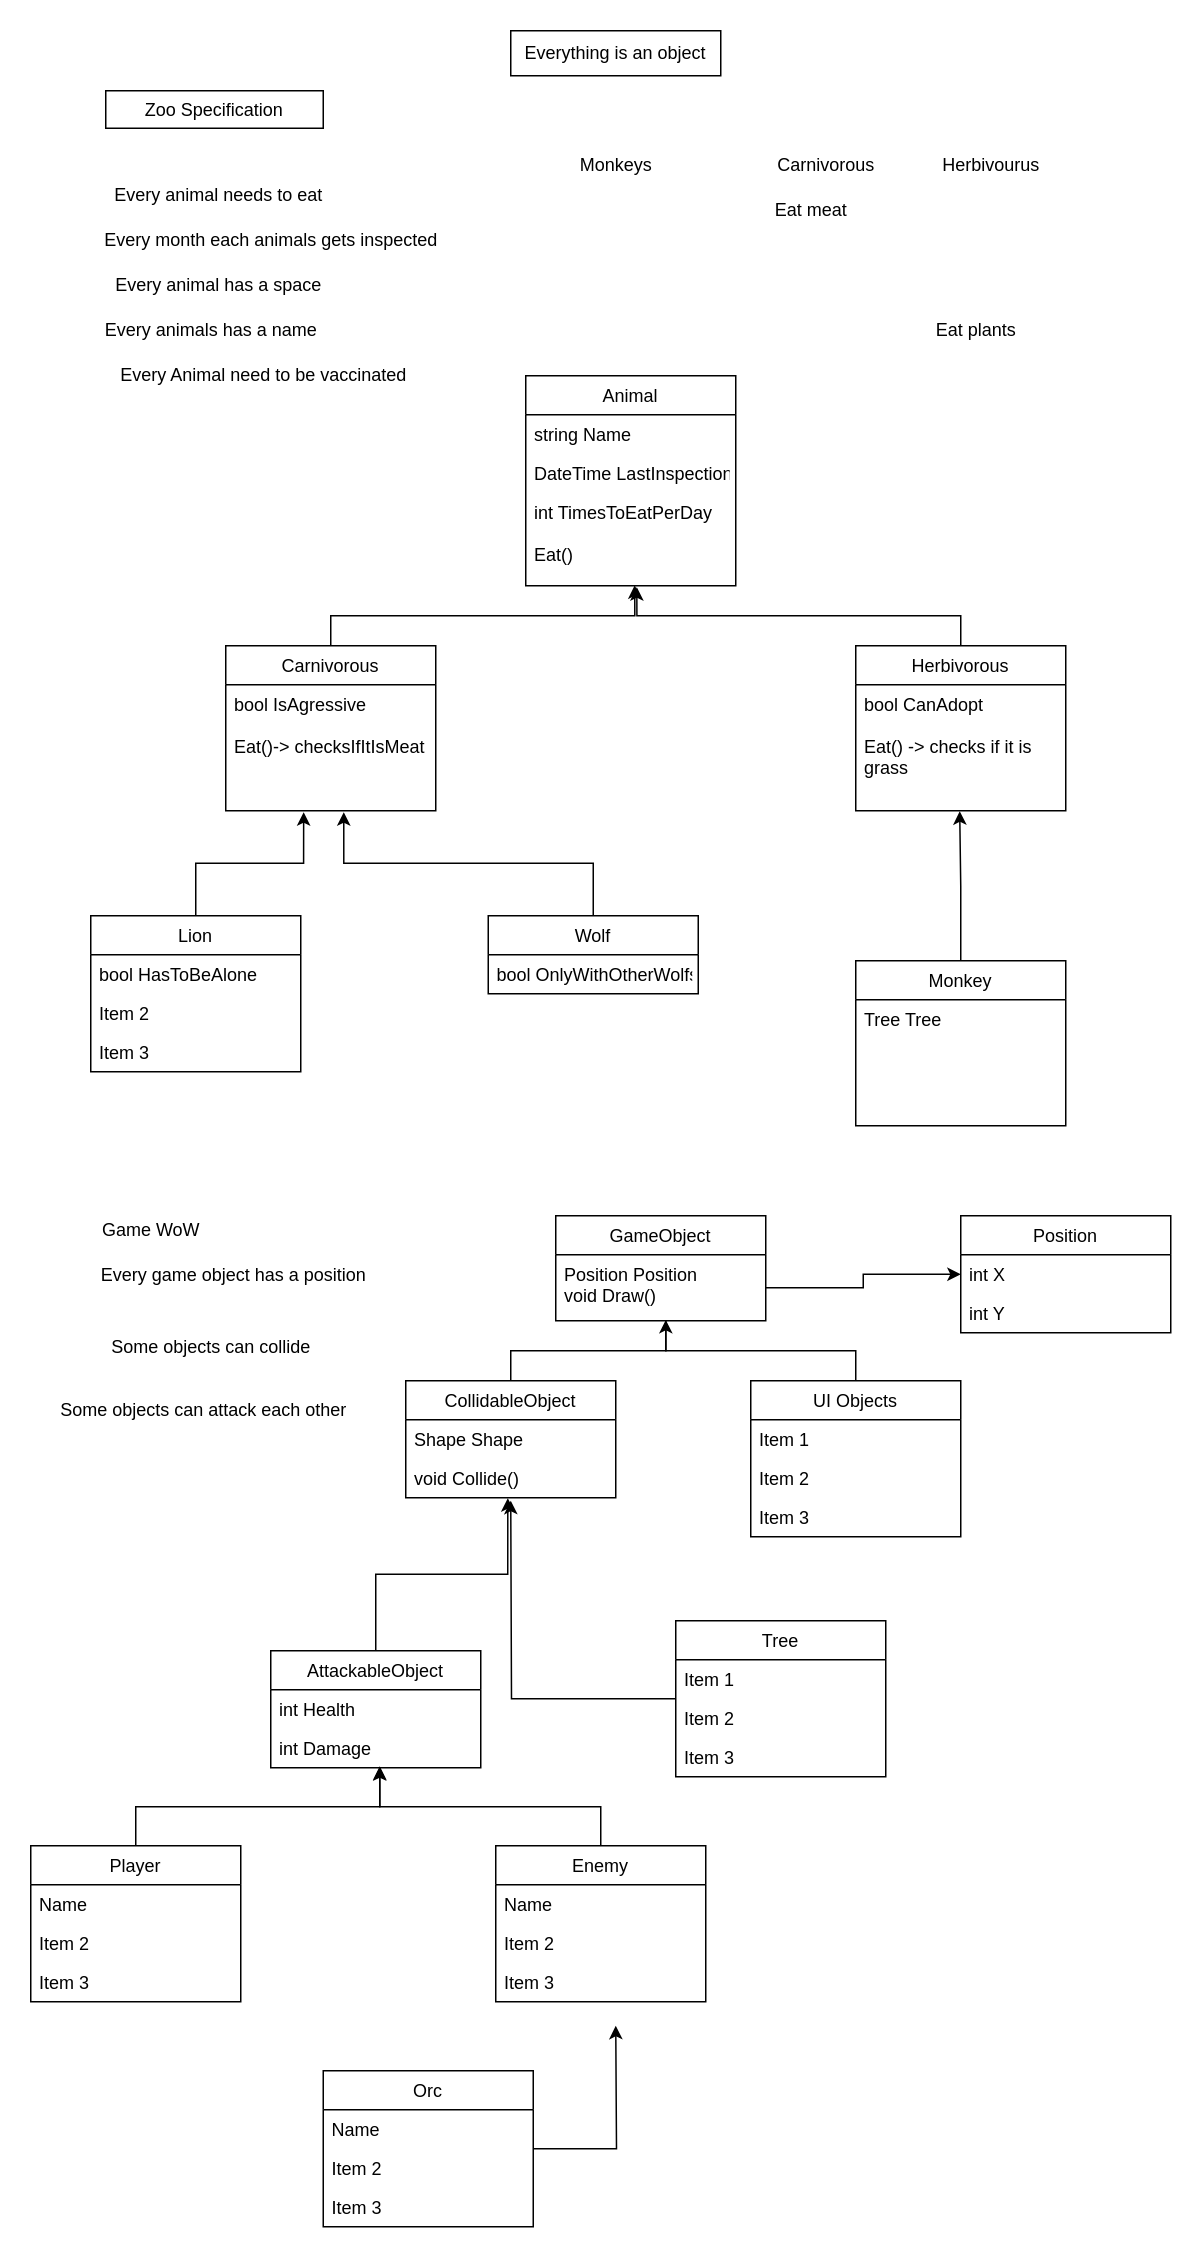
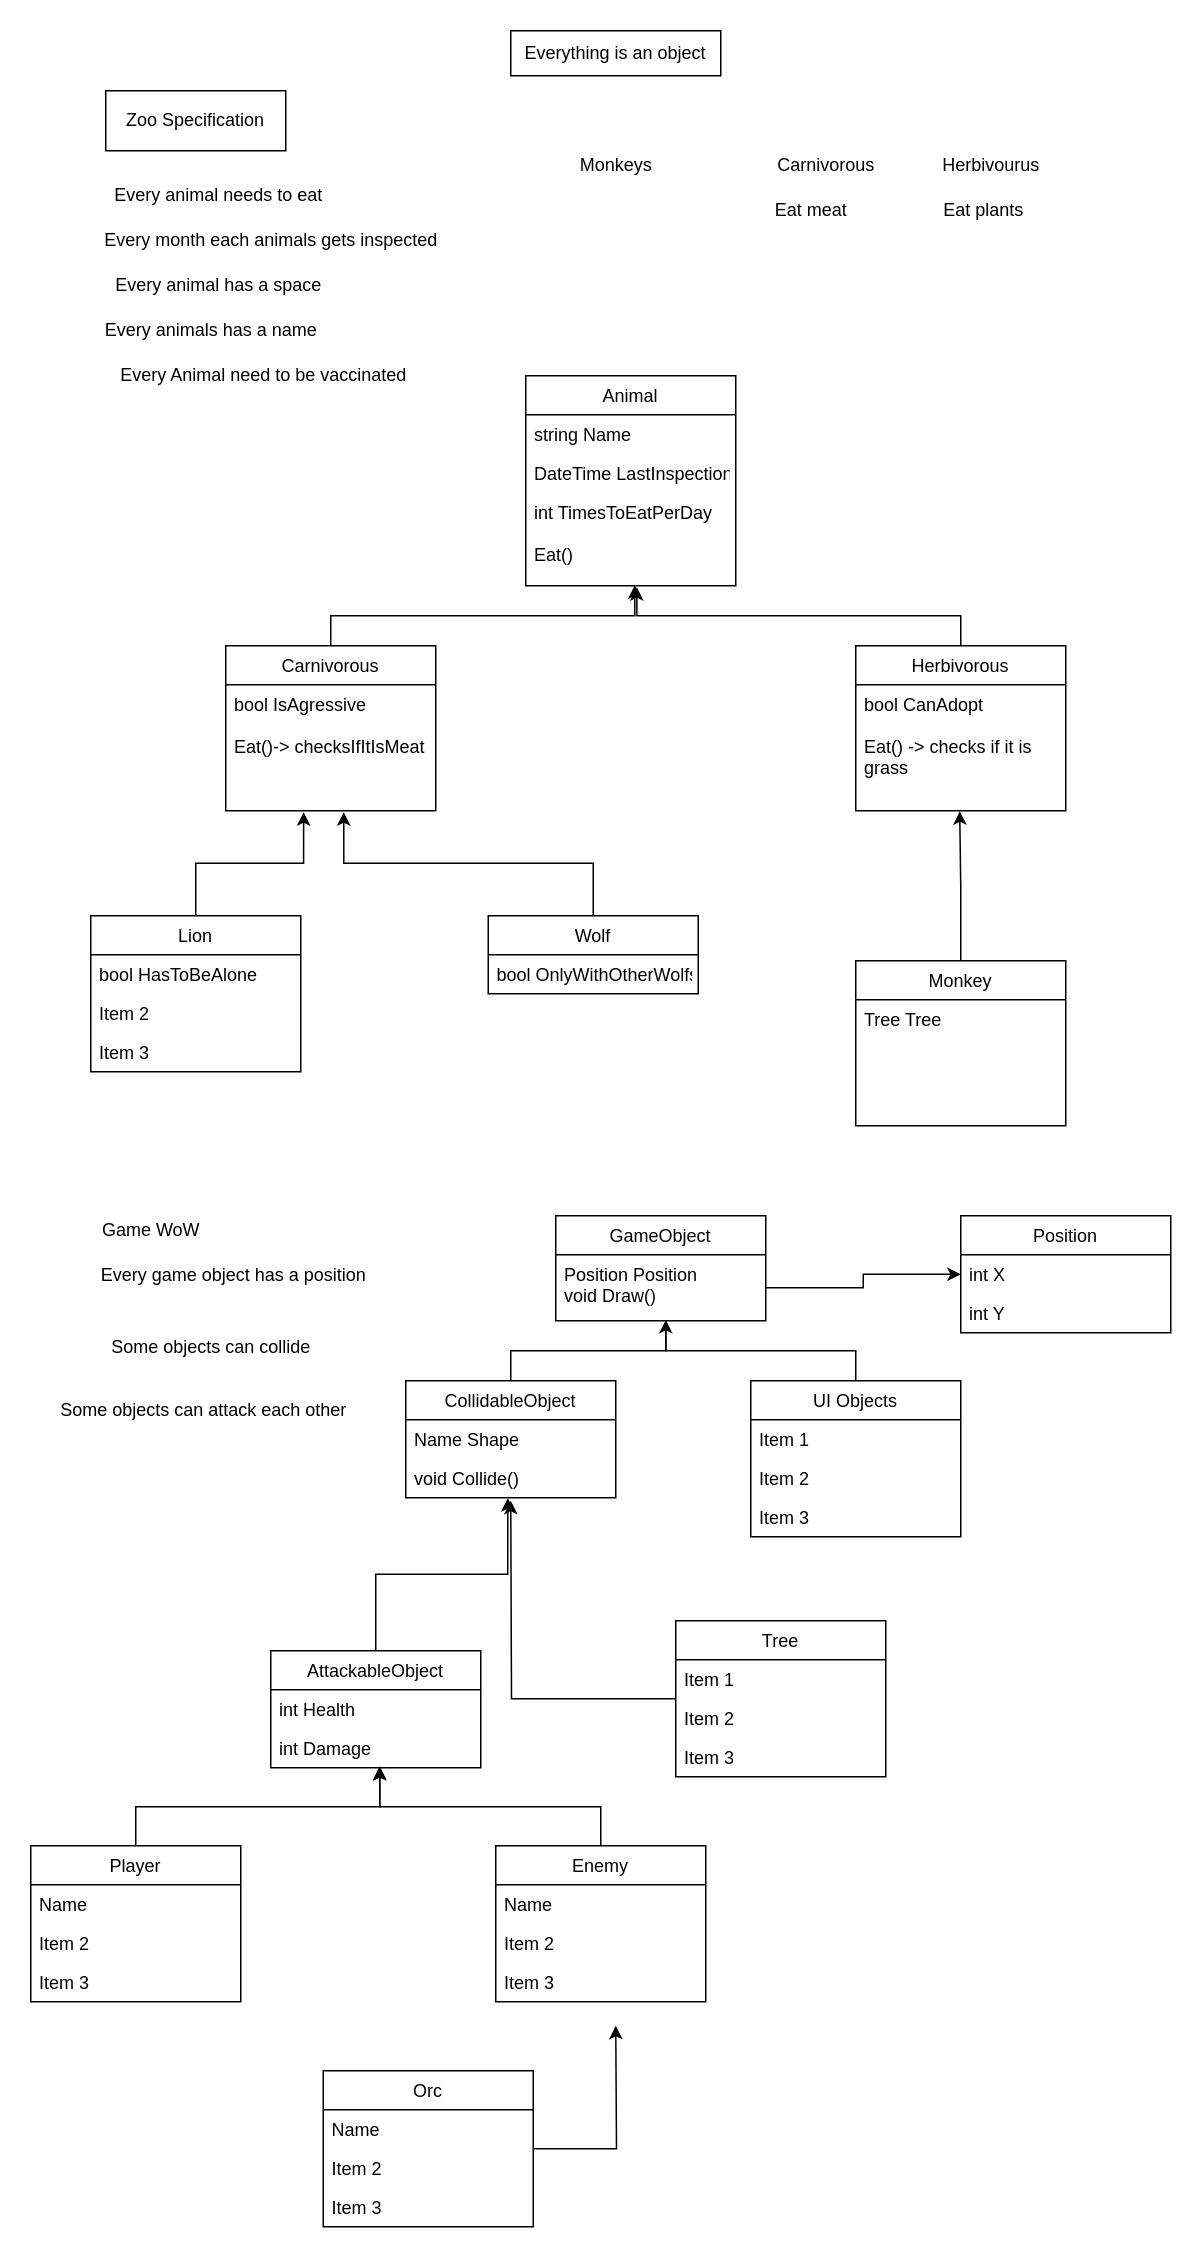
(215, 110) -> (196, 121)
(976, 331) -> (983, 211)
(467, 1440) -> (462, 1440)
